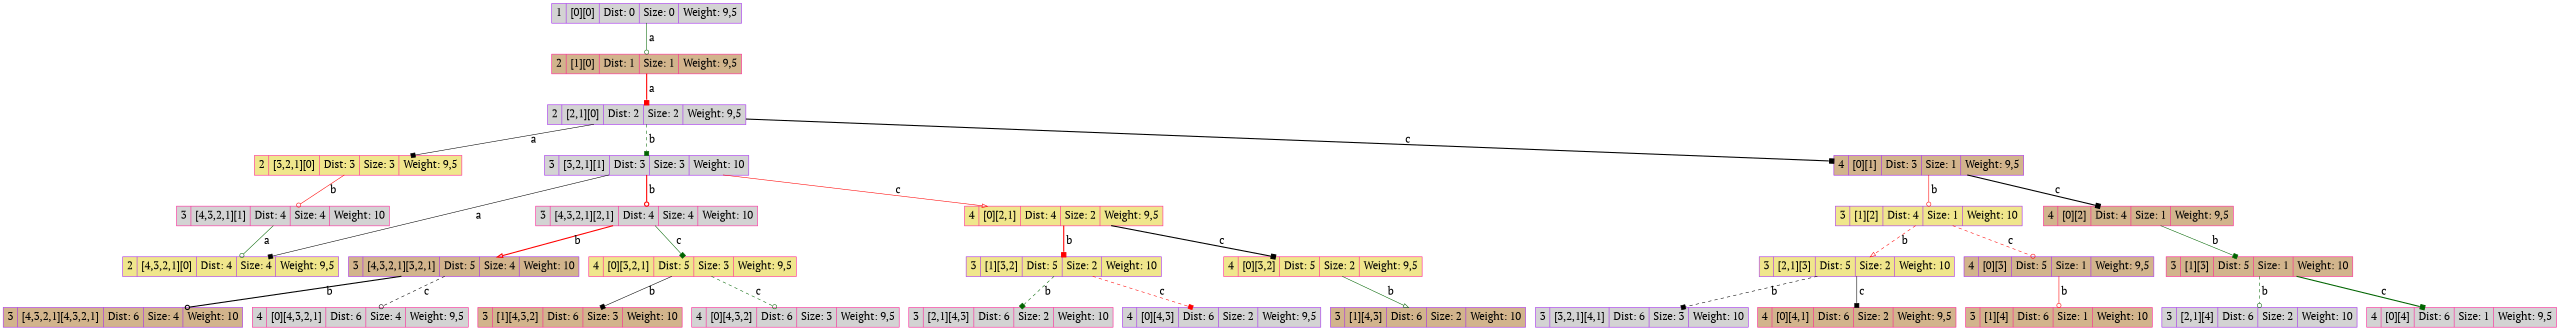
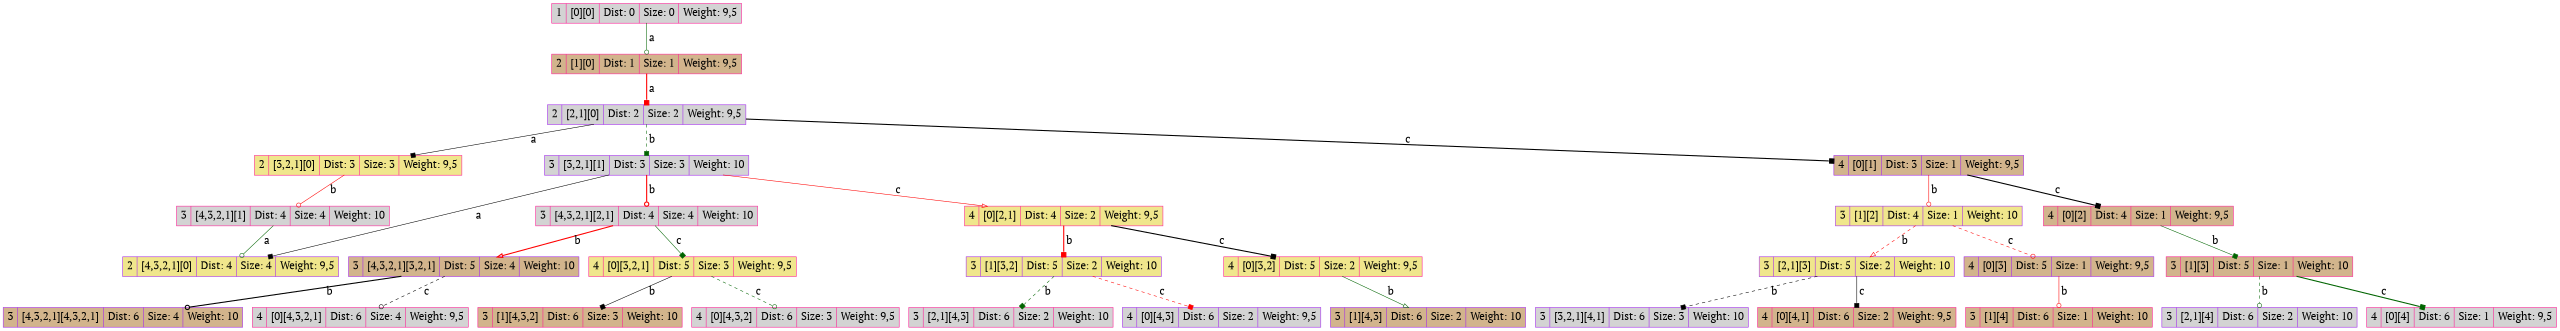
(647, 13) -> (647, 13)
